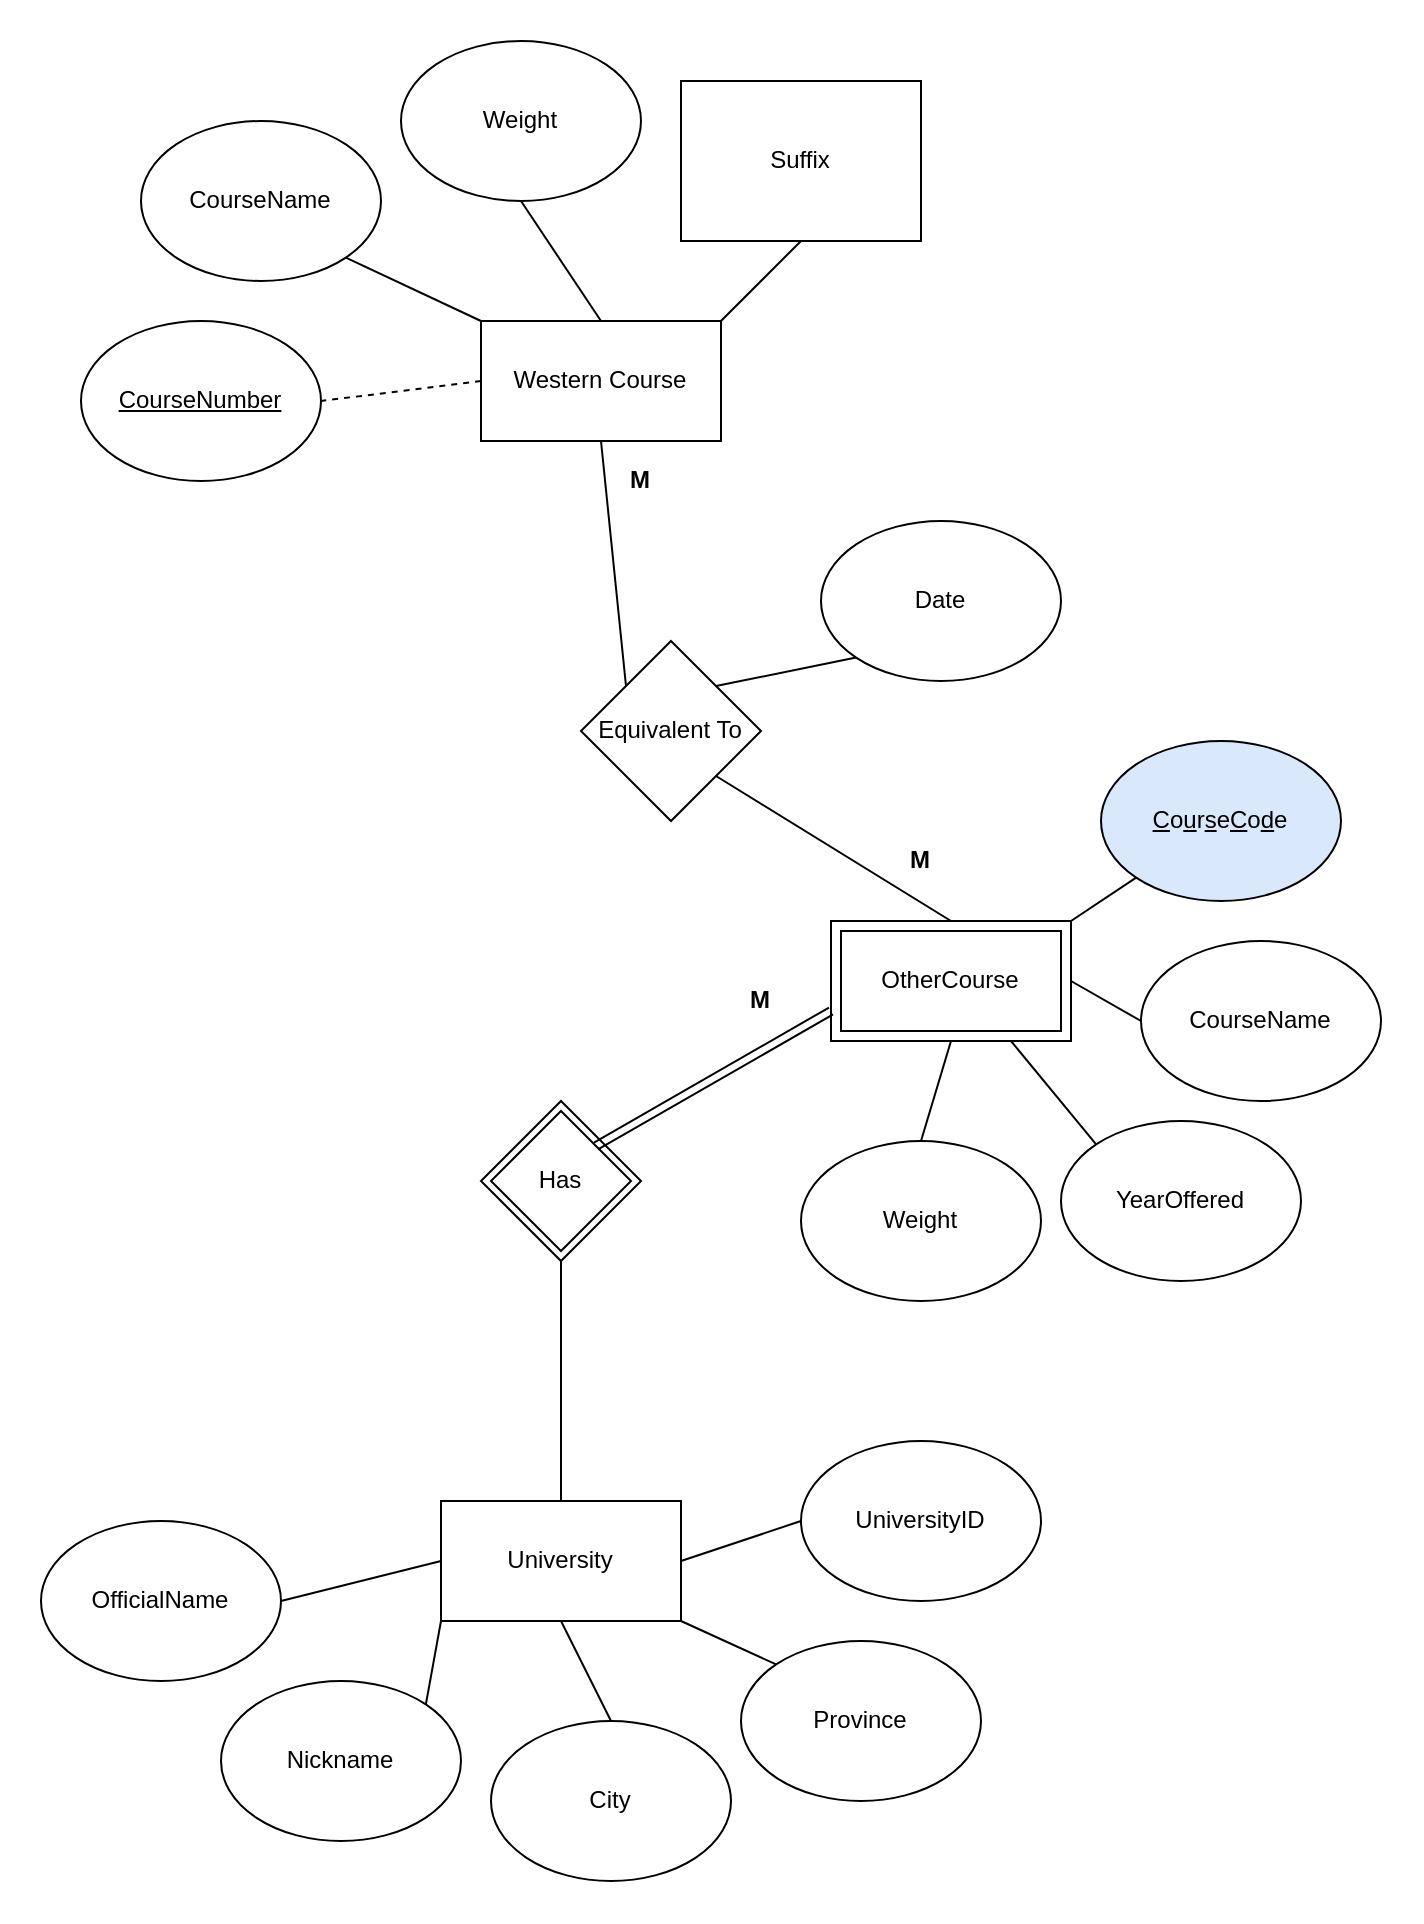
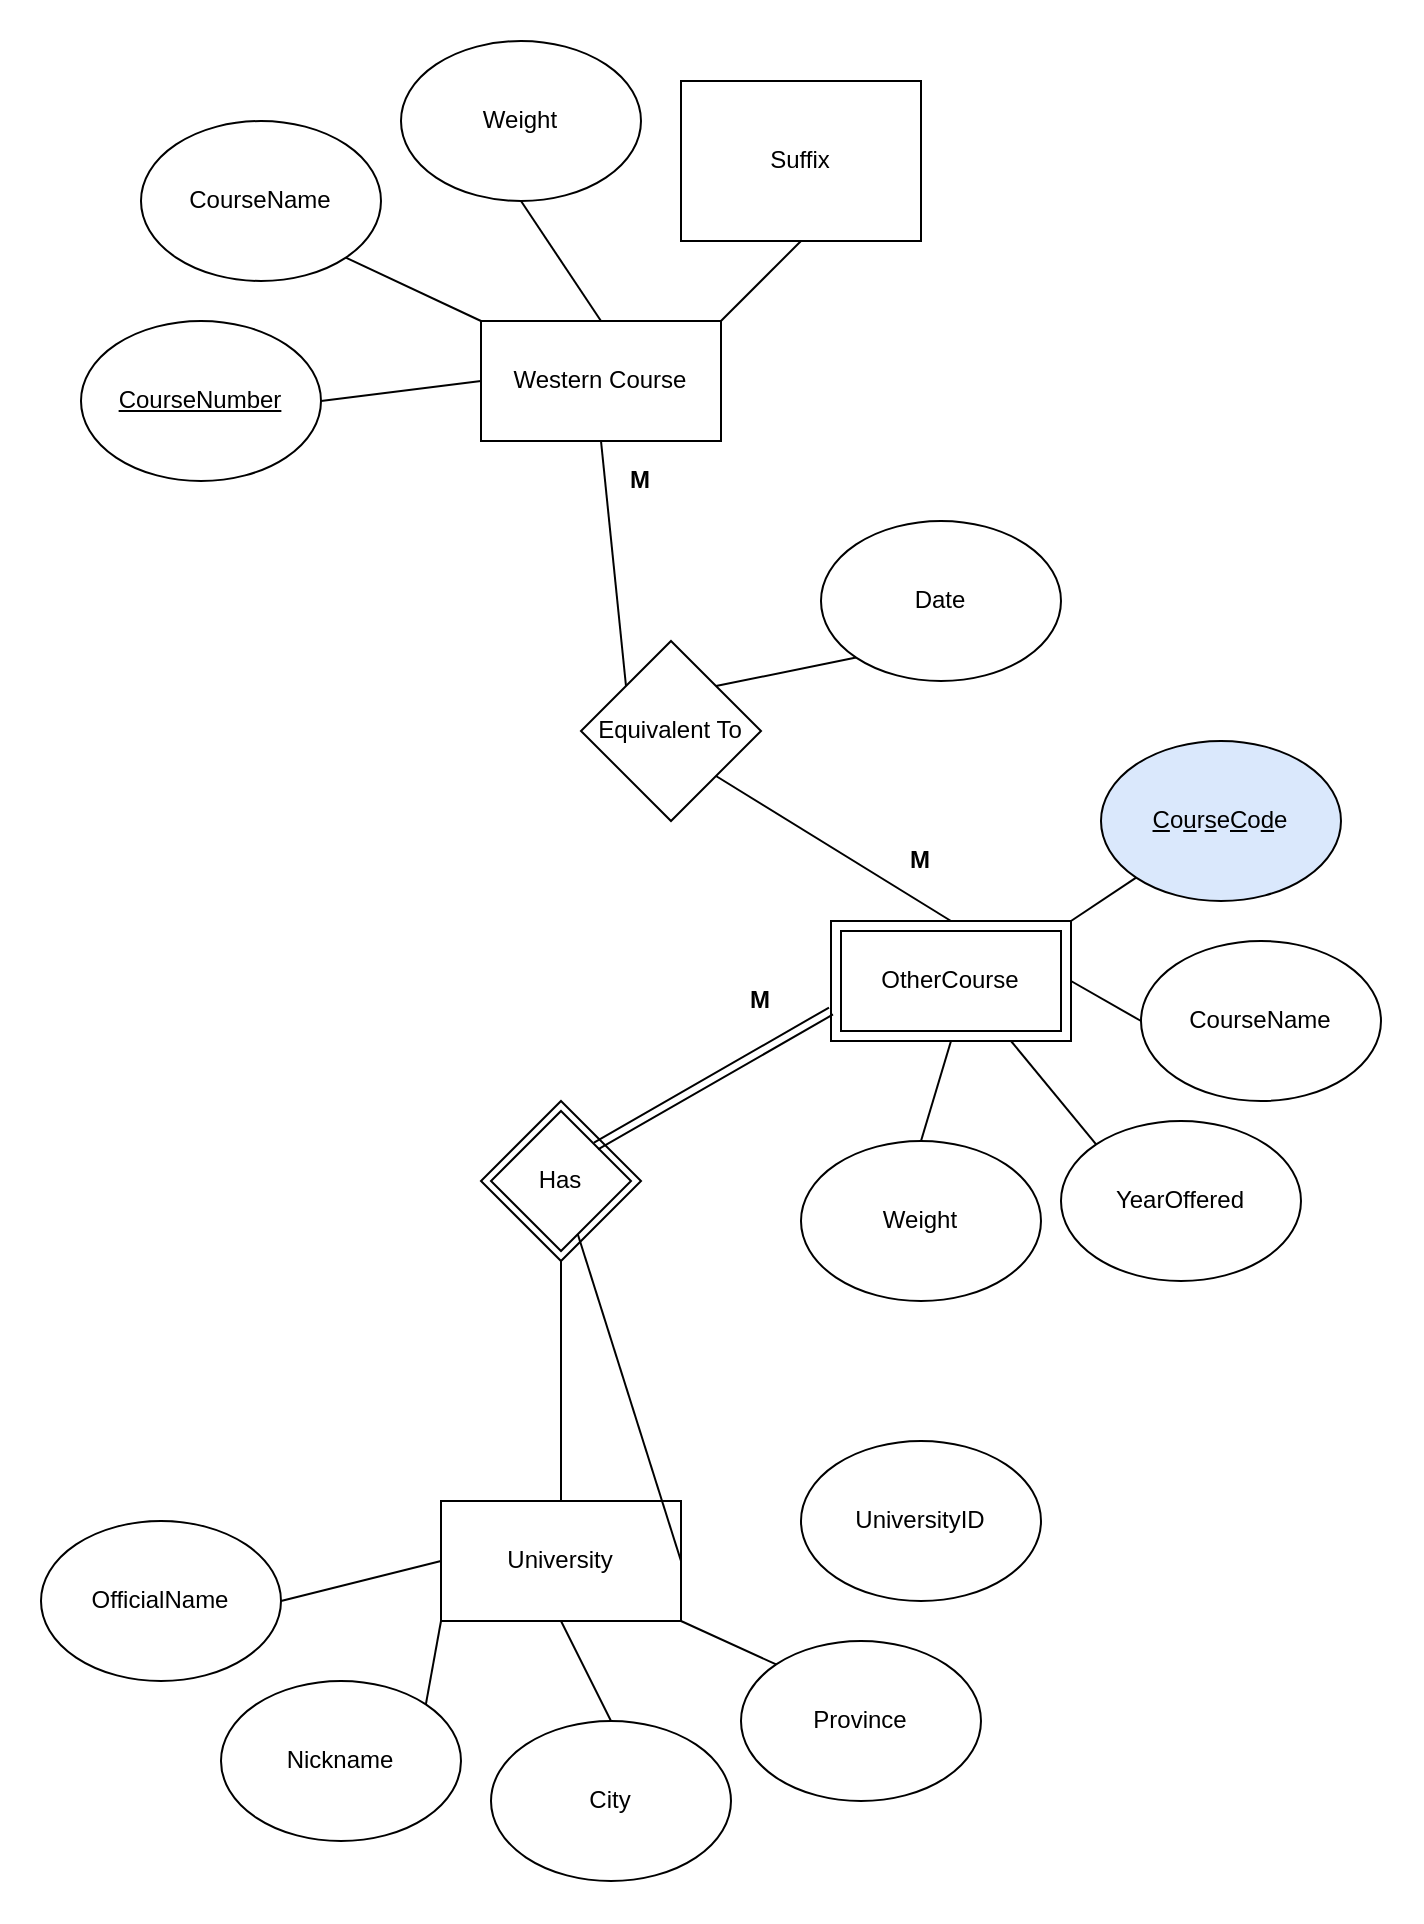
(401, 391) -> (401, 391)
(741, 1541) -> (629, 1398)
